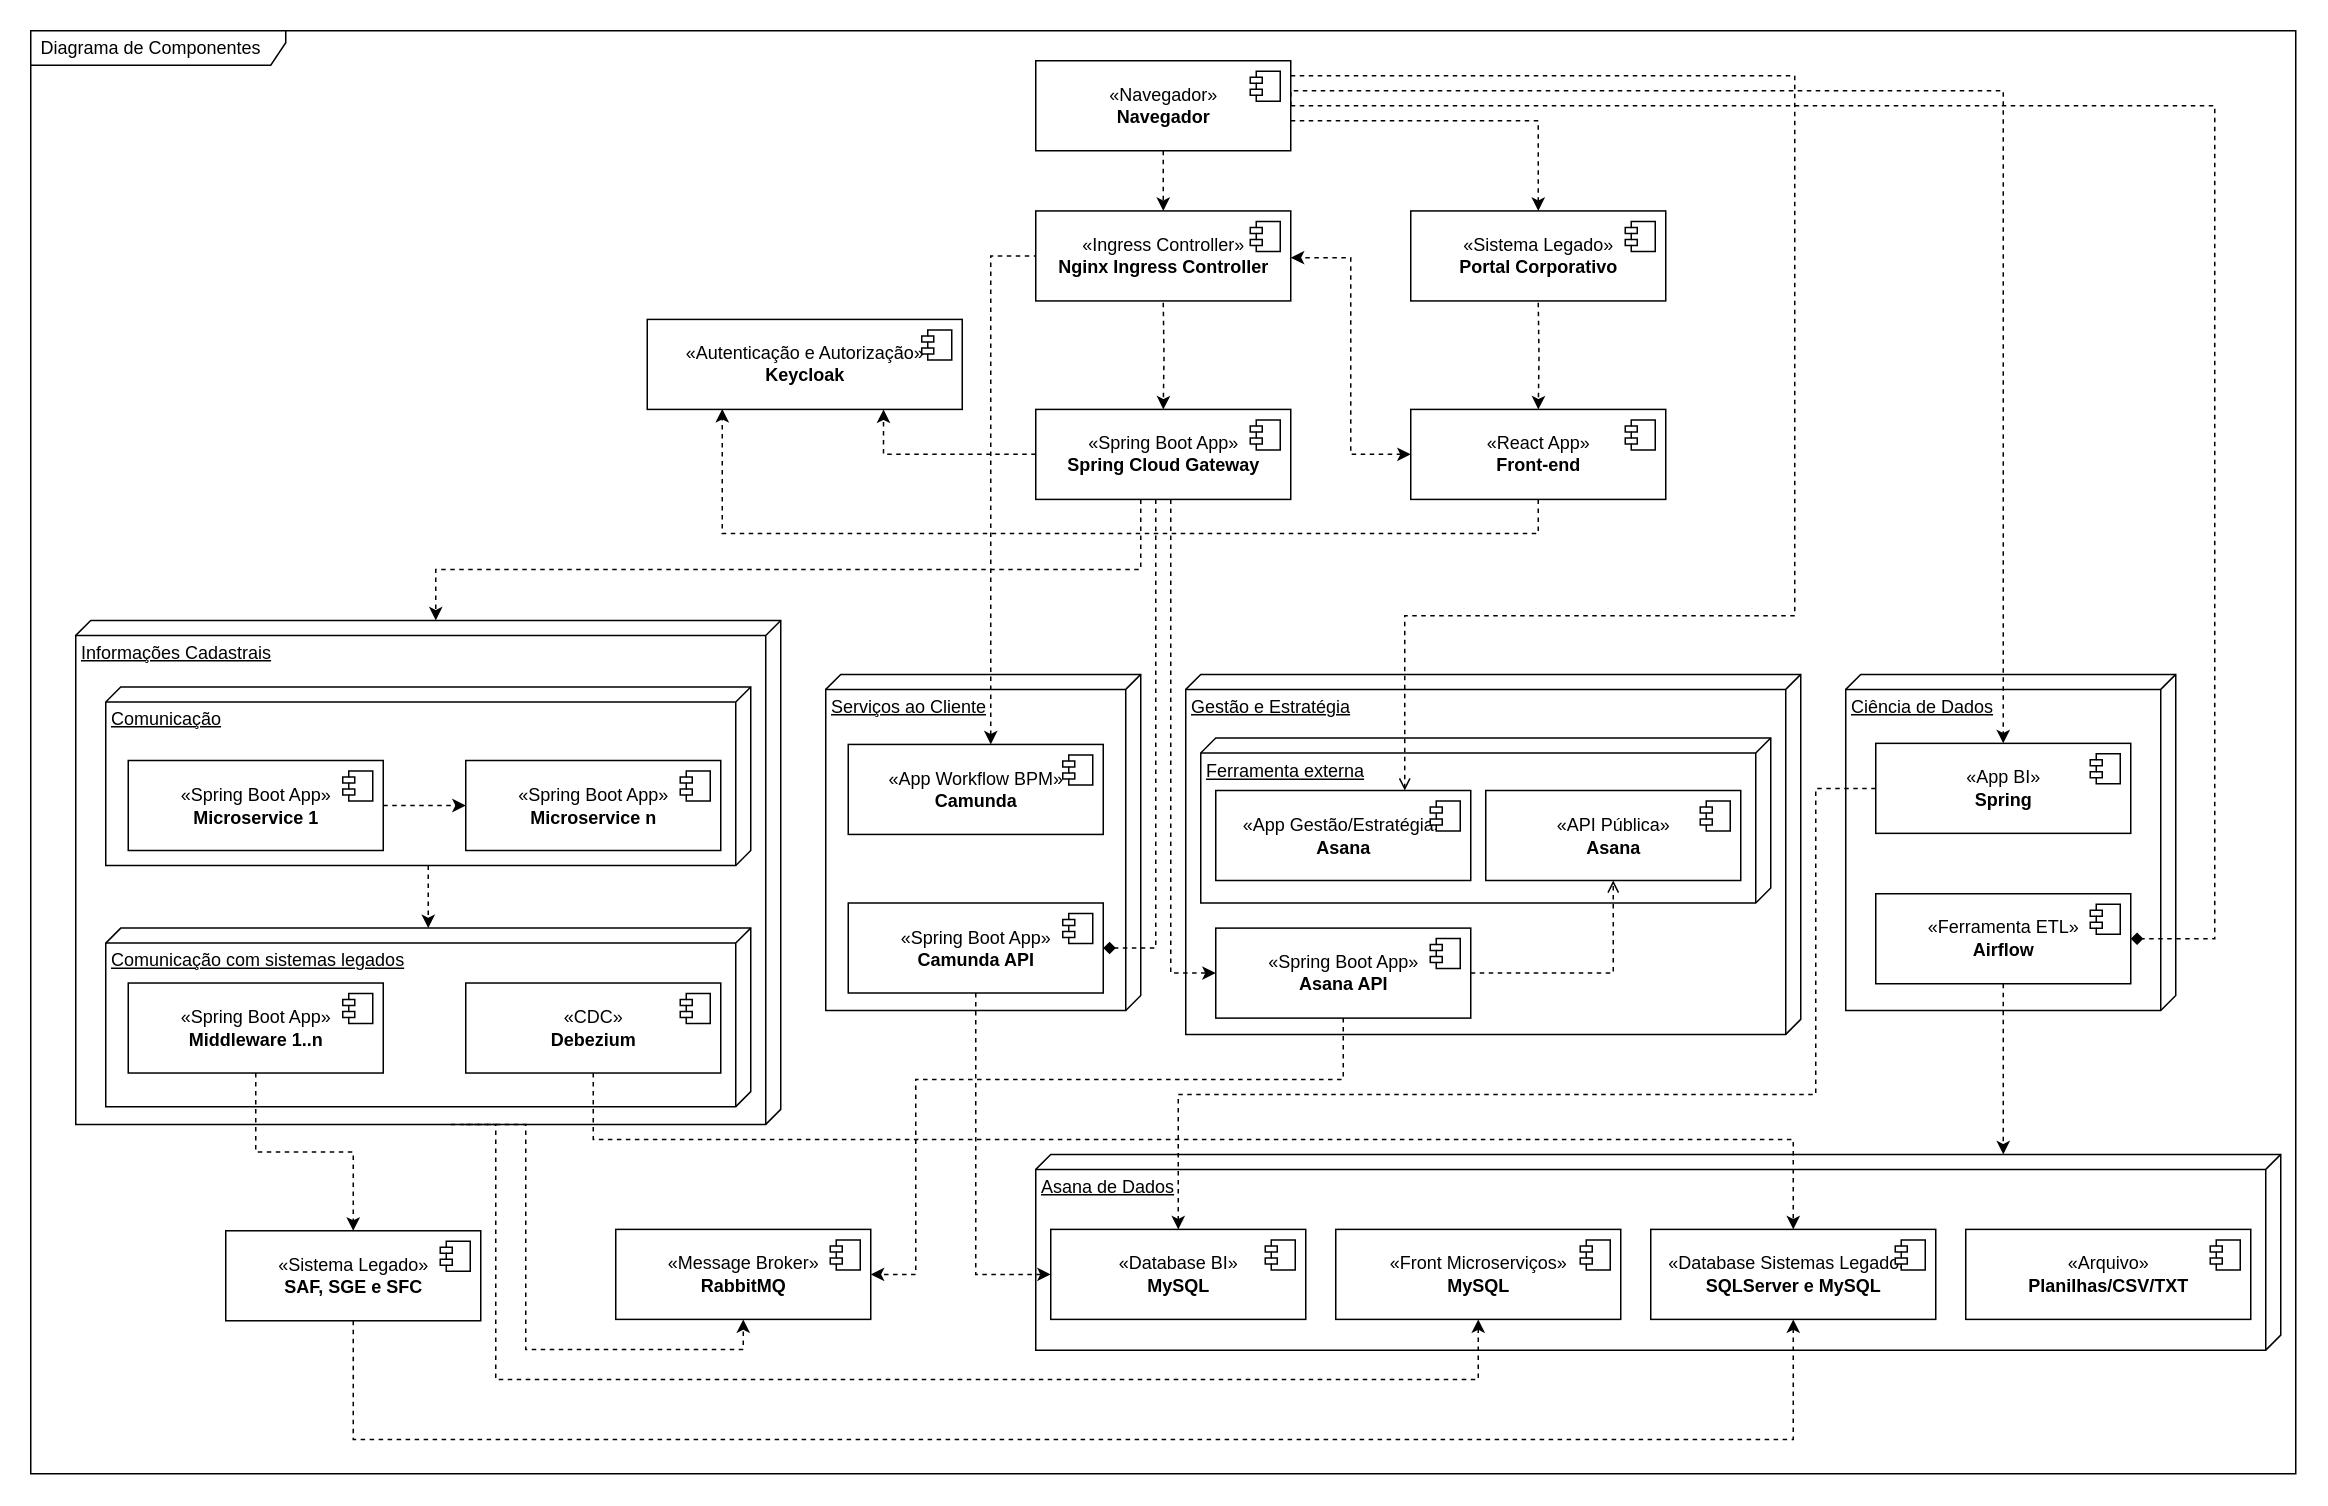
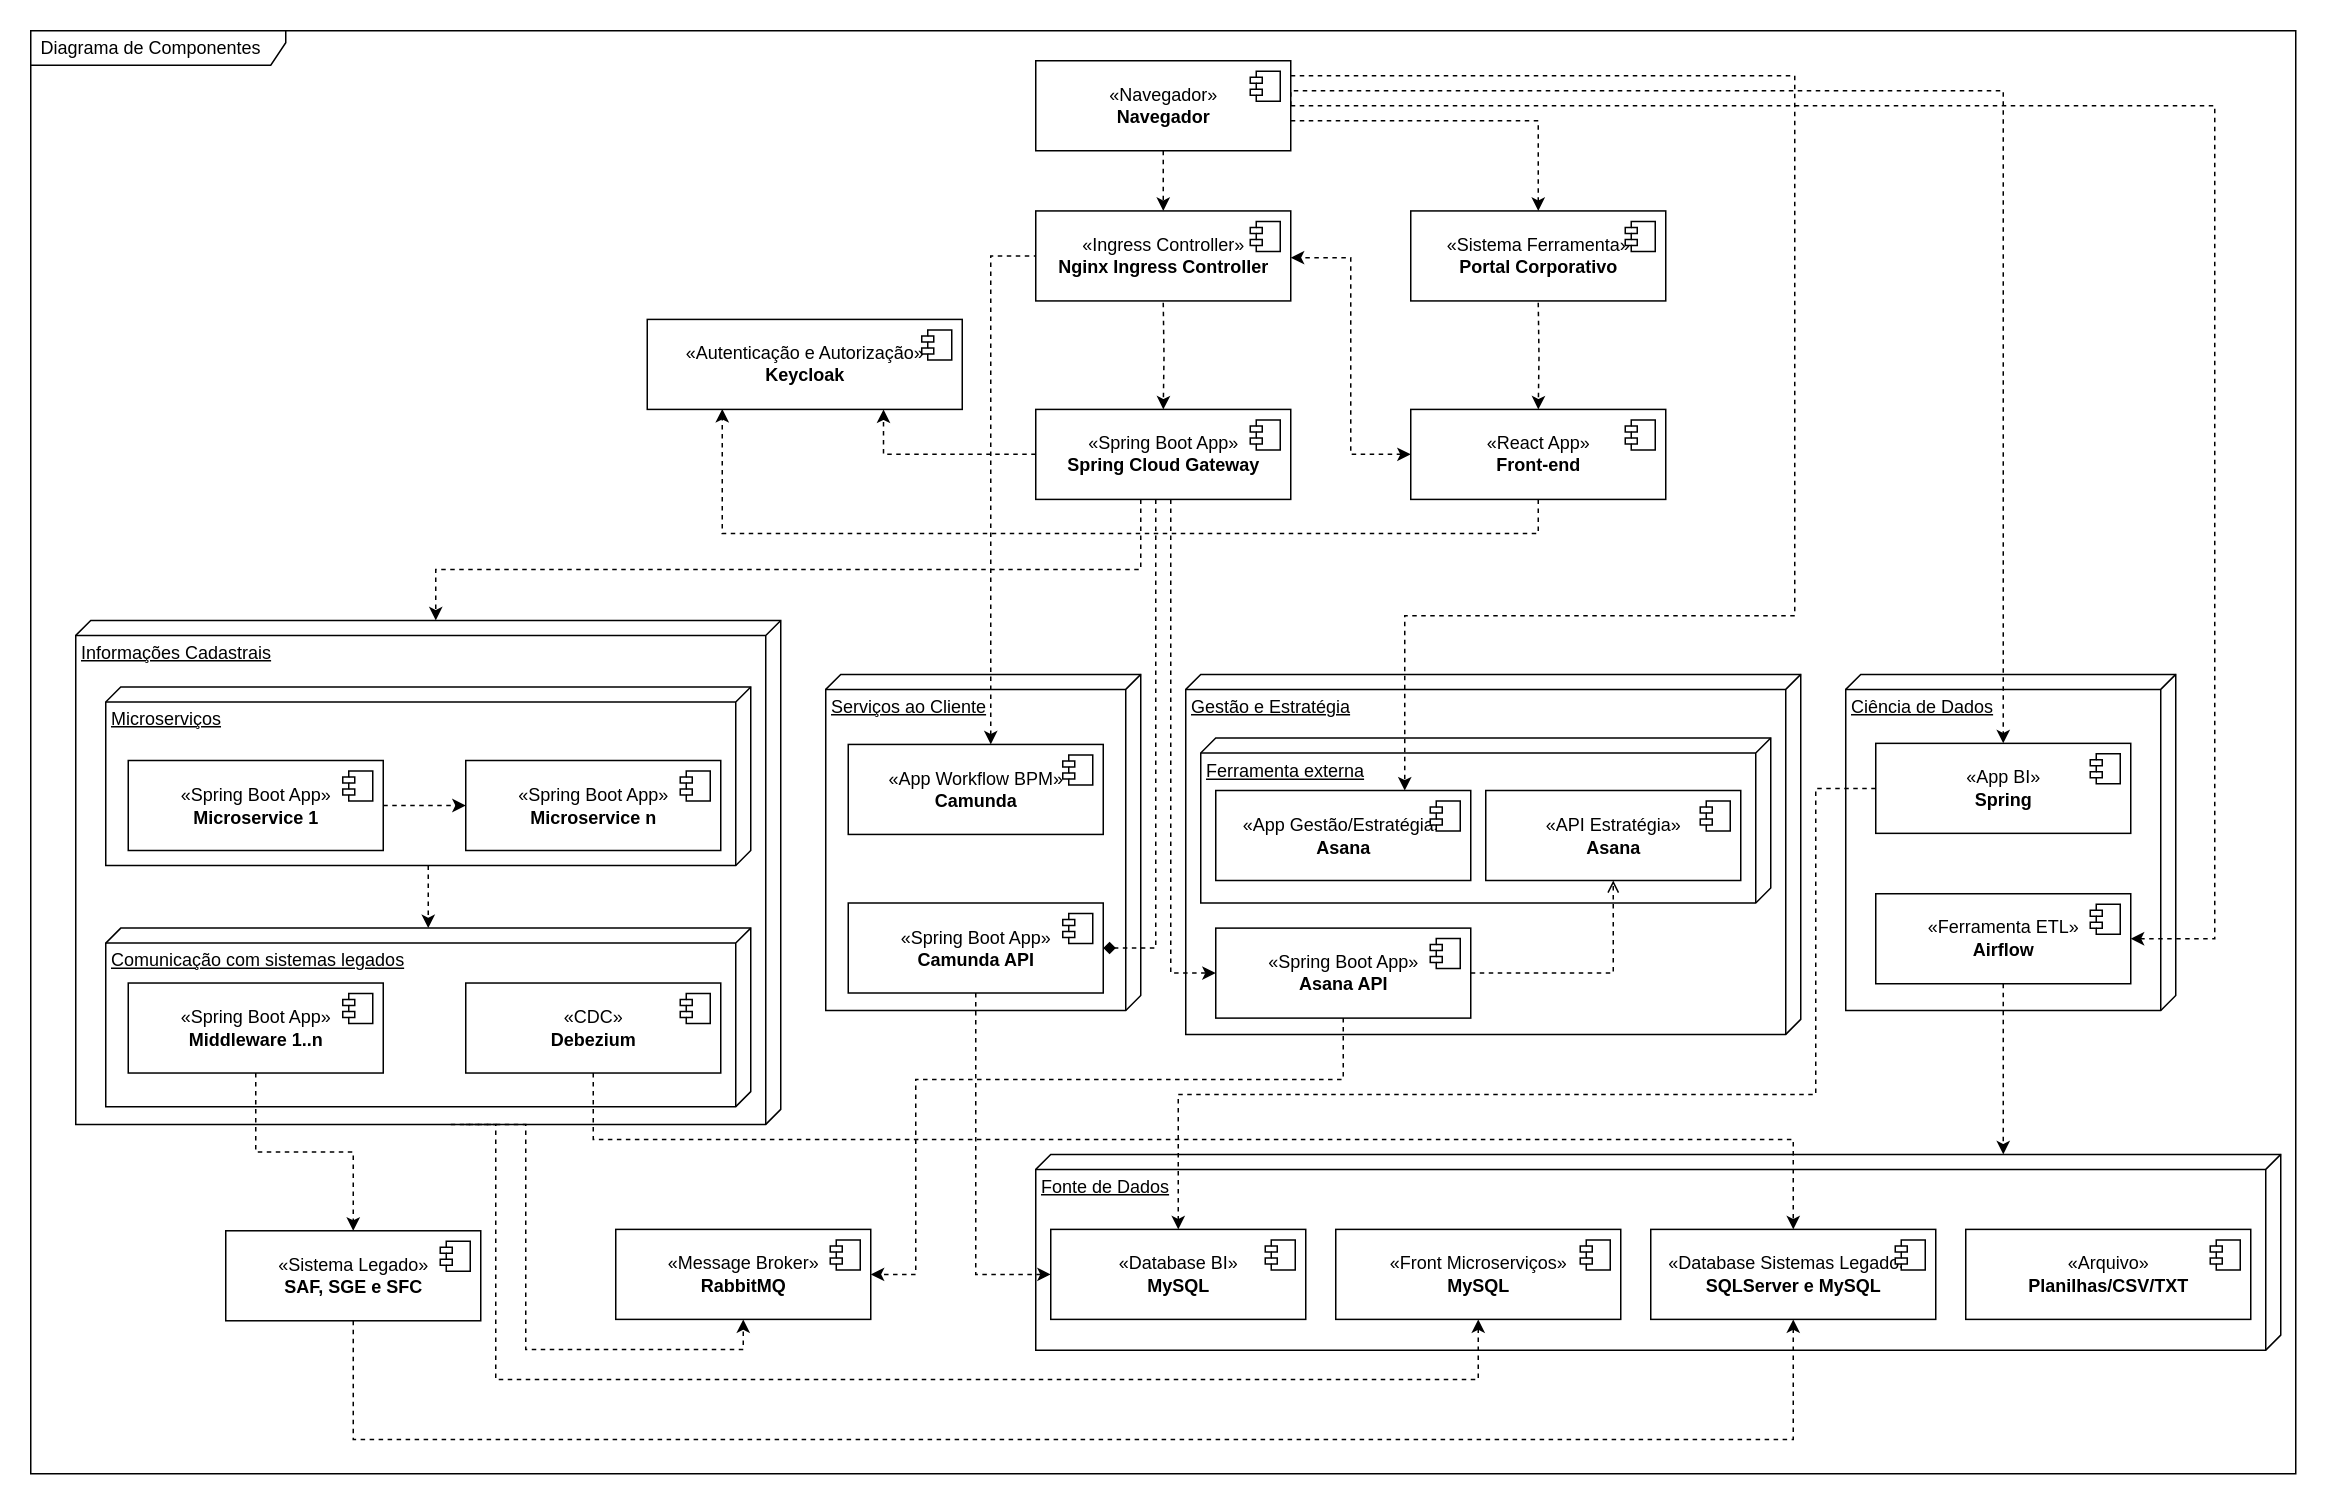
(1539, 256) -> (1539, 256)
(165, 720) -> (173, 720)
(1405, 781) -> (1405, 779)
(1614, 836) -> (1614, 836)
(2143, 939) -> (2142, 939)
(1108, 1188) -> (1108, 1188)
